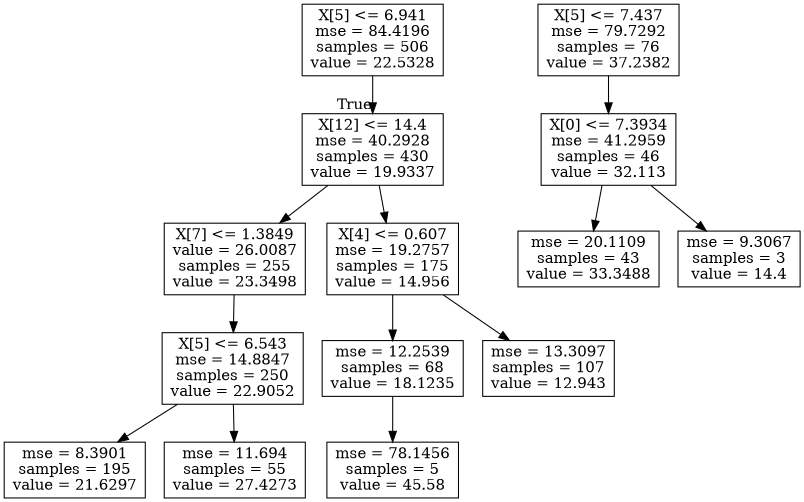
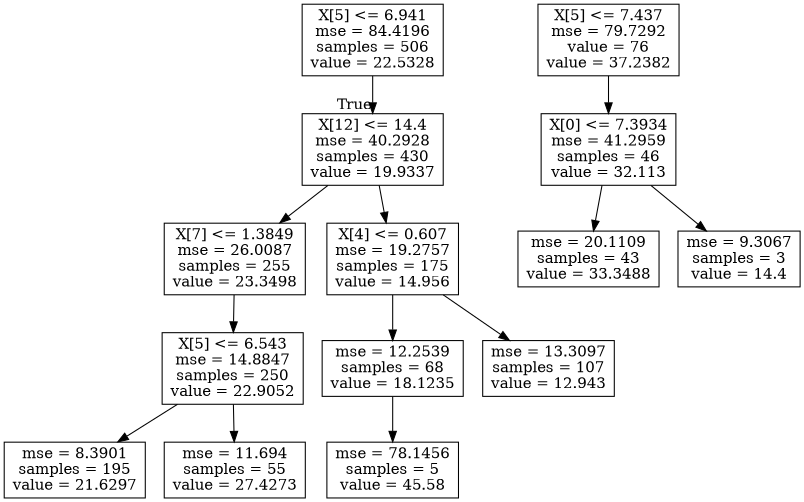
(609, 40) -> (609, 40)
(235, 259) -> (235, 259)
